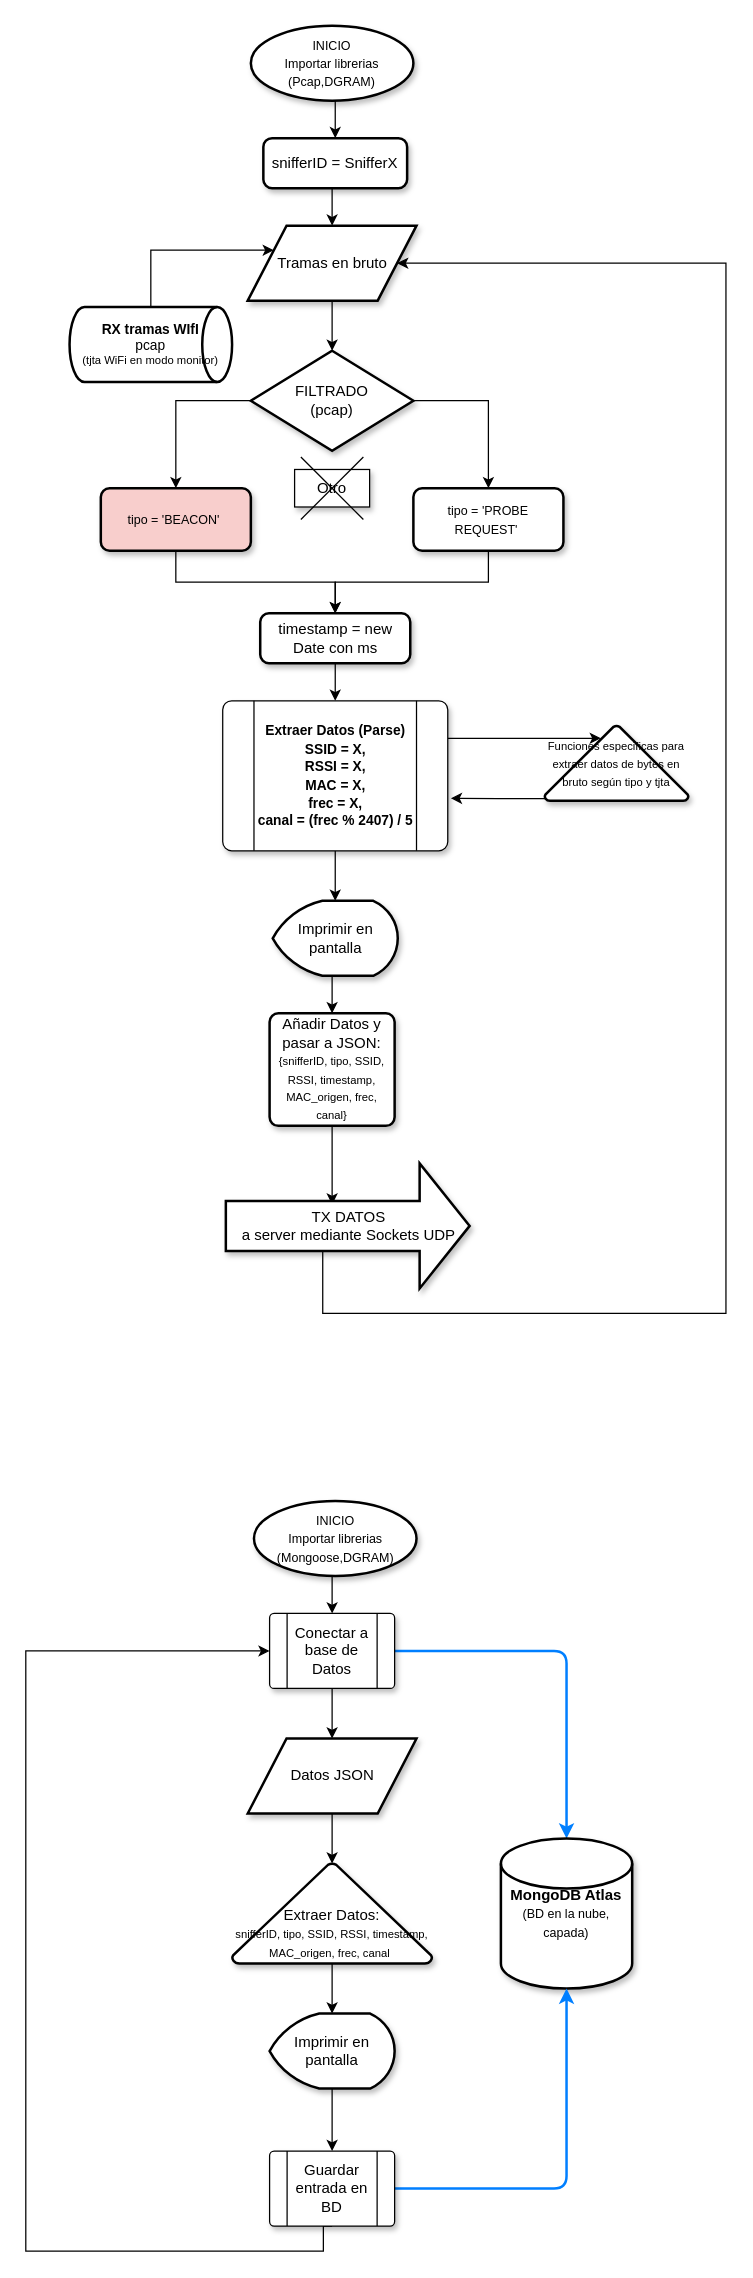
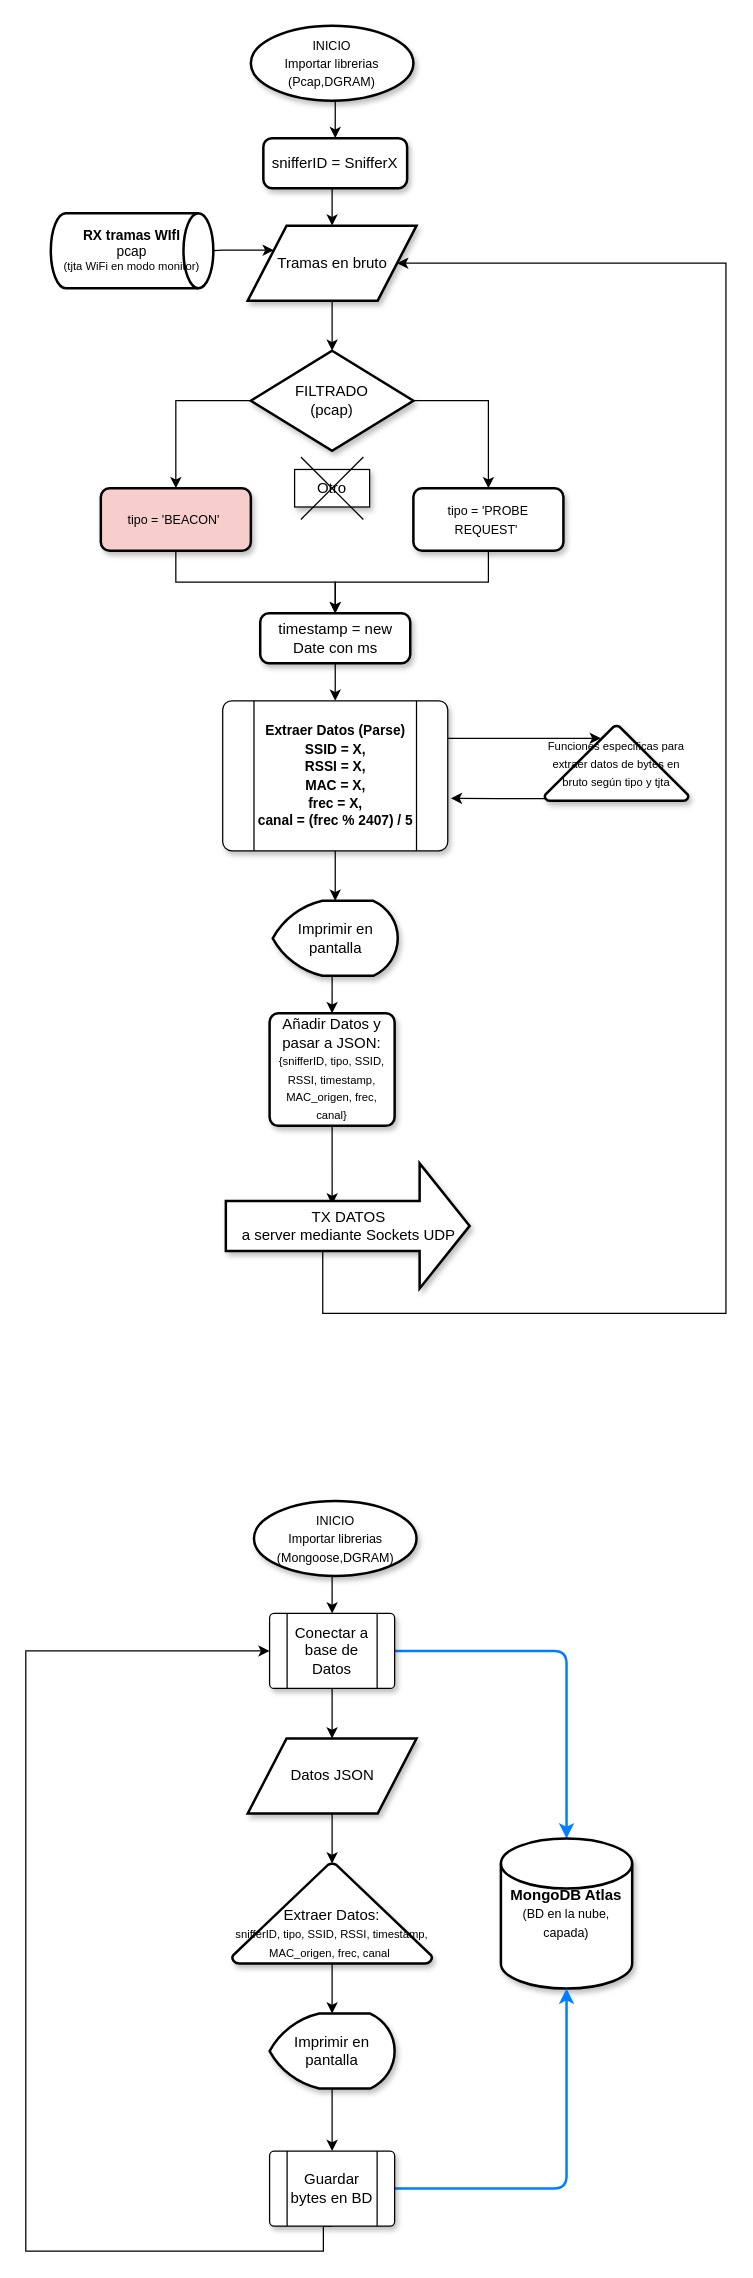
(151, 344) -> (132, 251)
(332, 2188) -> (332, 2188)
